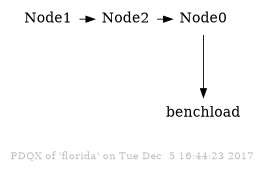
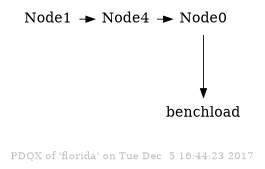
(126, 19) -> (126, 19)
